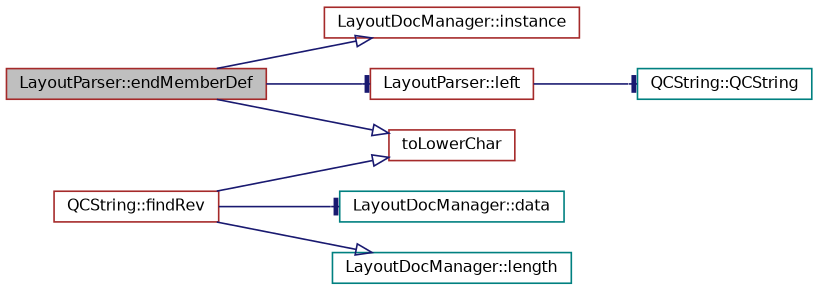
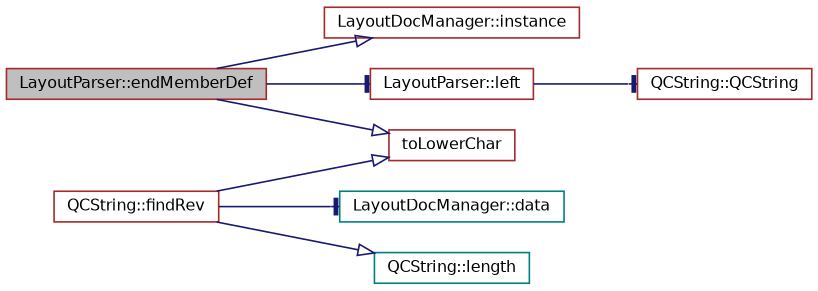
(725, 84) -> (725, 84)
(452, 268) -> (452, 268)
